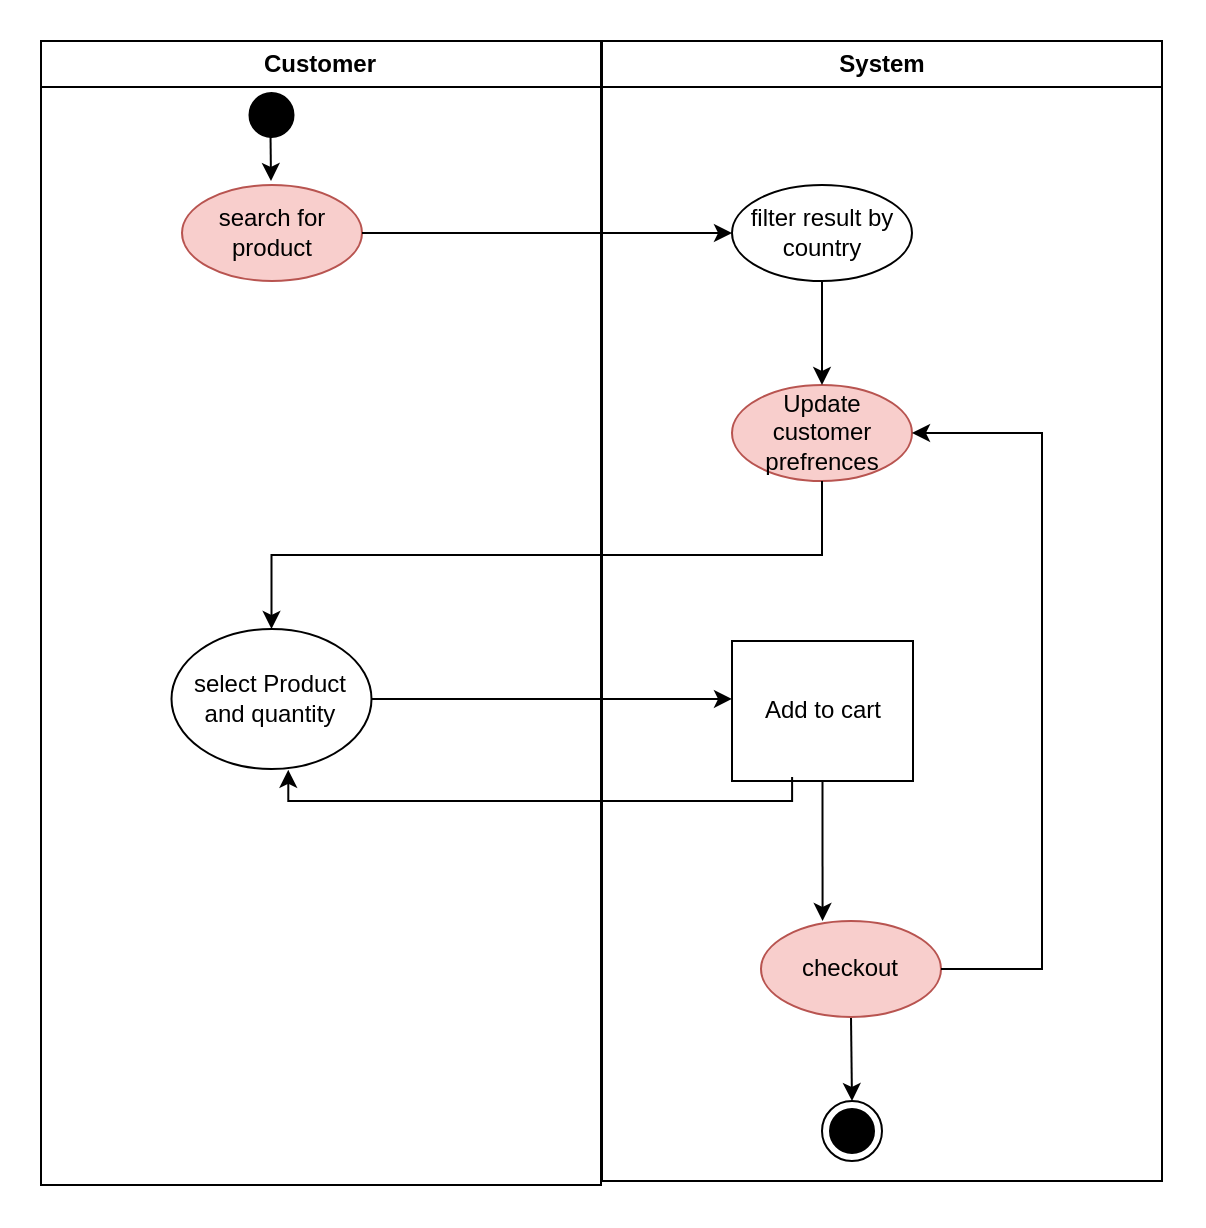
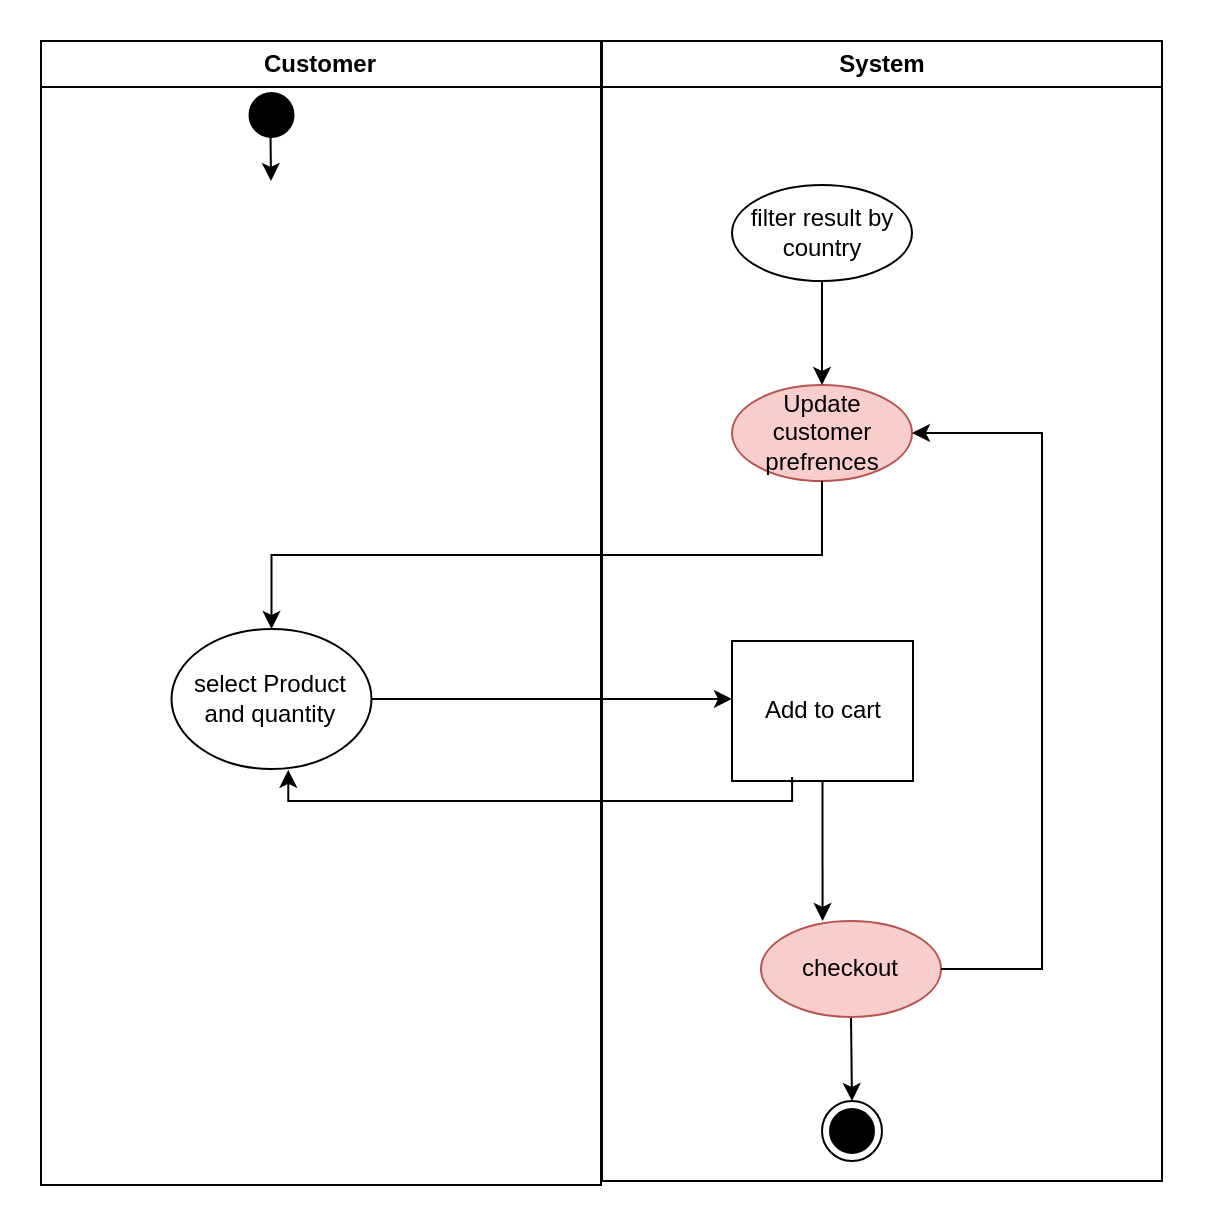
(272, 233) -> none
(479, 233) -> none
